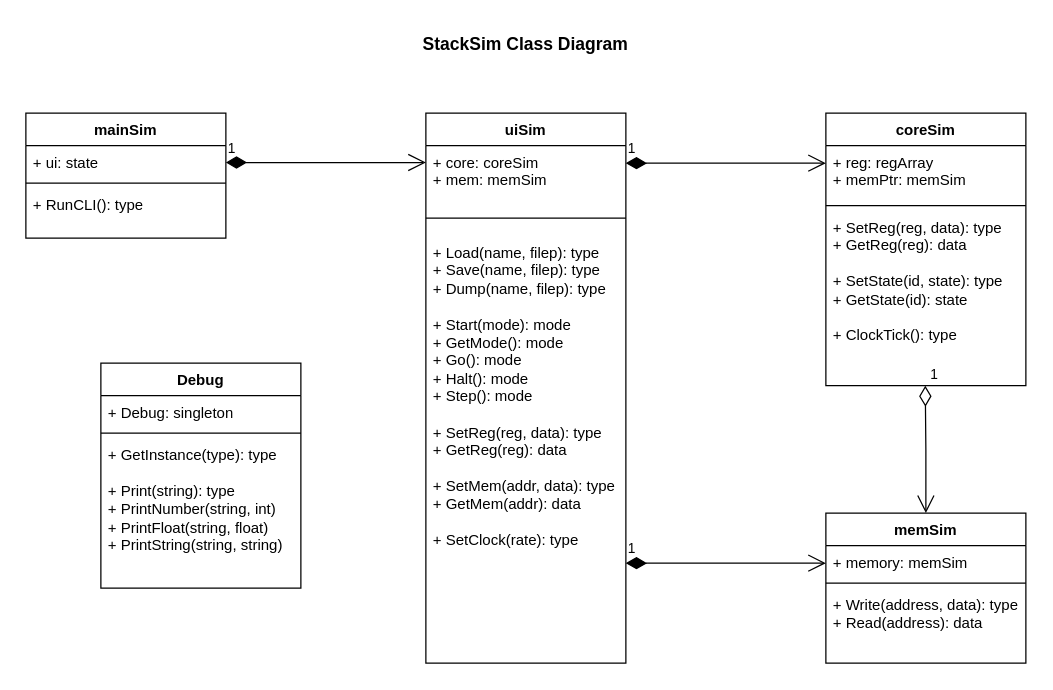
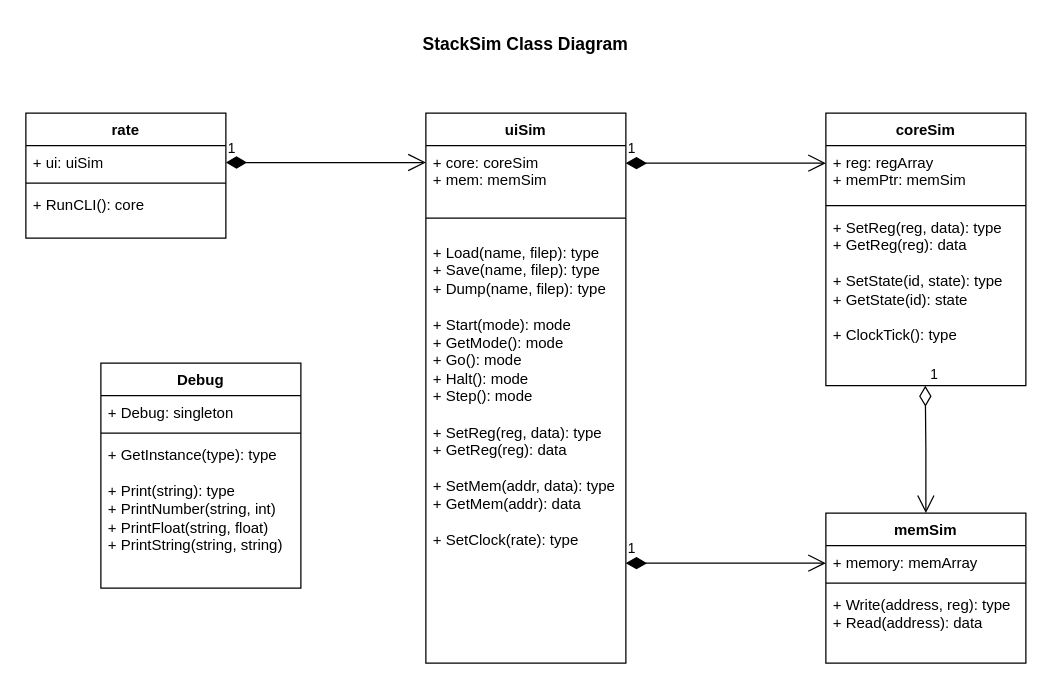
(126, 131) -> (126, 131)
(72, 163) -> (68, 163)
(94, 206) -> (94, 206)
(893, 563) -> (903, 563)
(927, 624) -> (927, 624)
